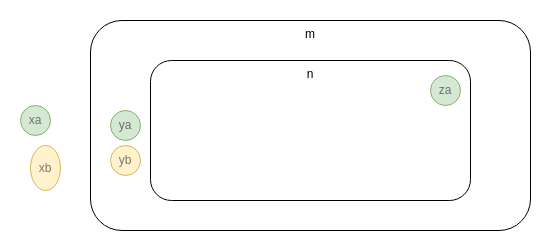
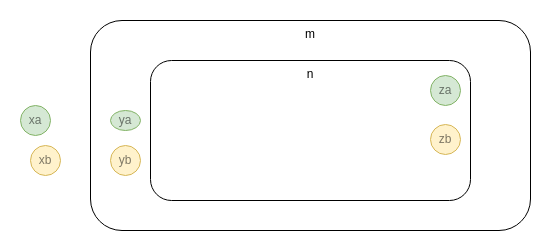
(126, 126) -> (126, 121)
none -> (446, 140)
(46, 168) -> (46, 161)
